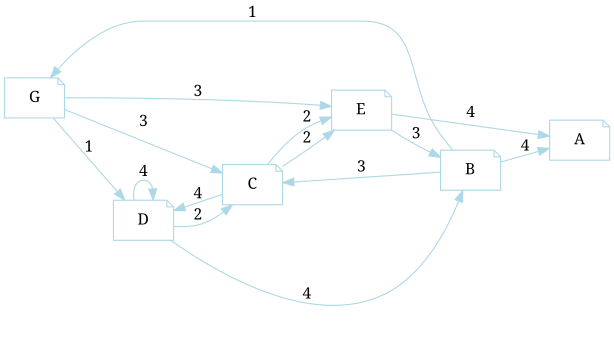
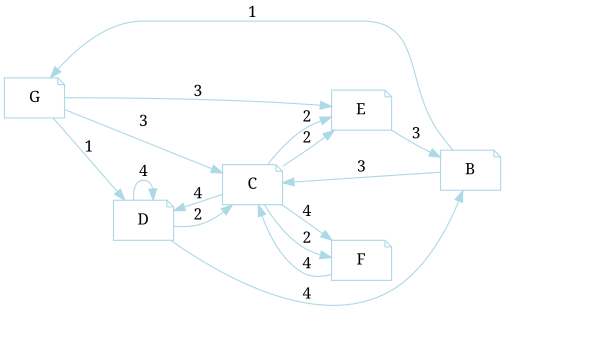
(580, 140) -> none
none -> (362, 260)
